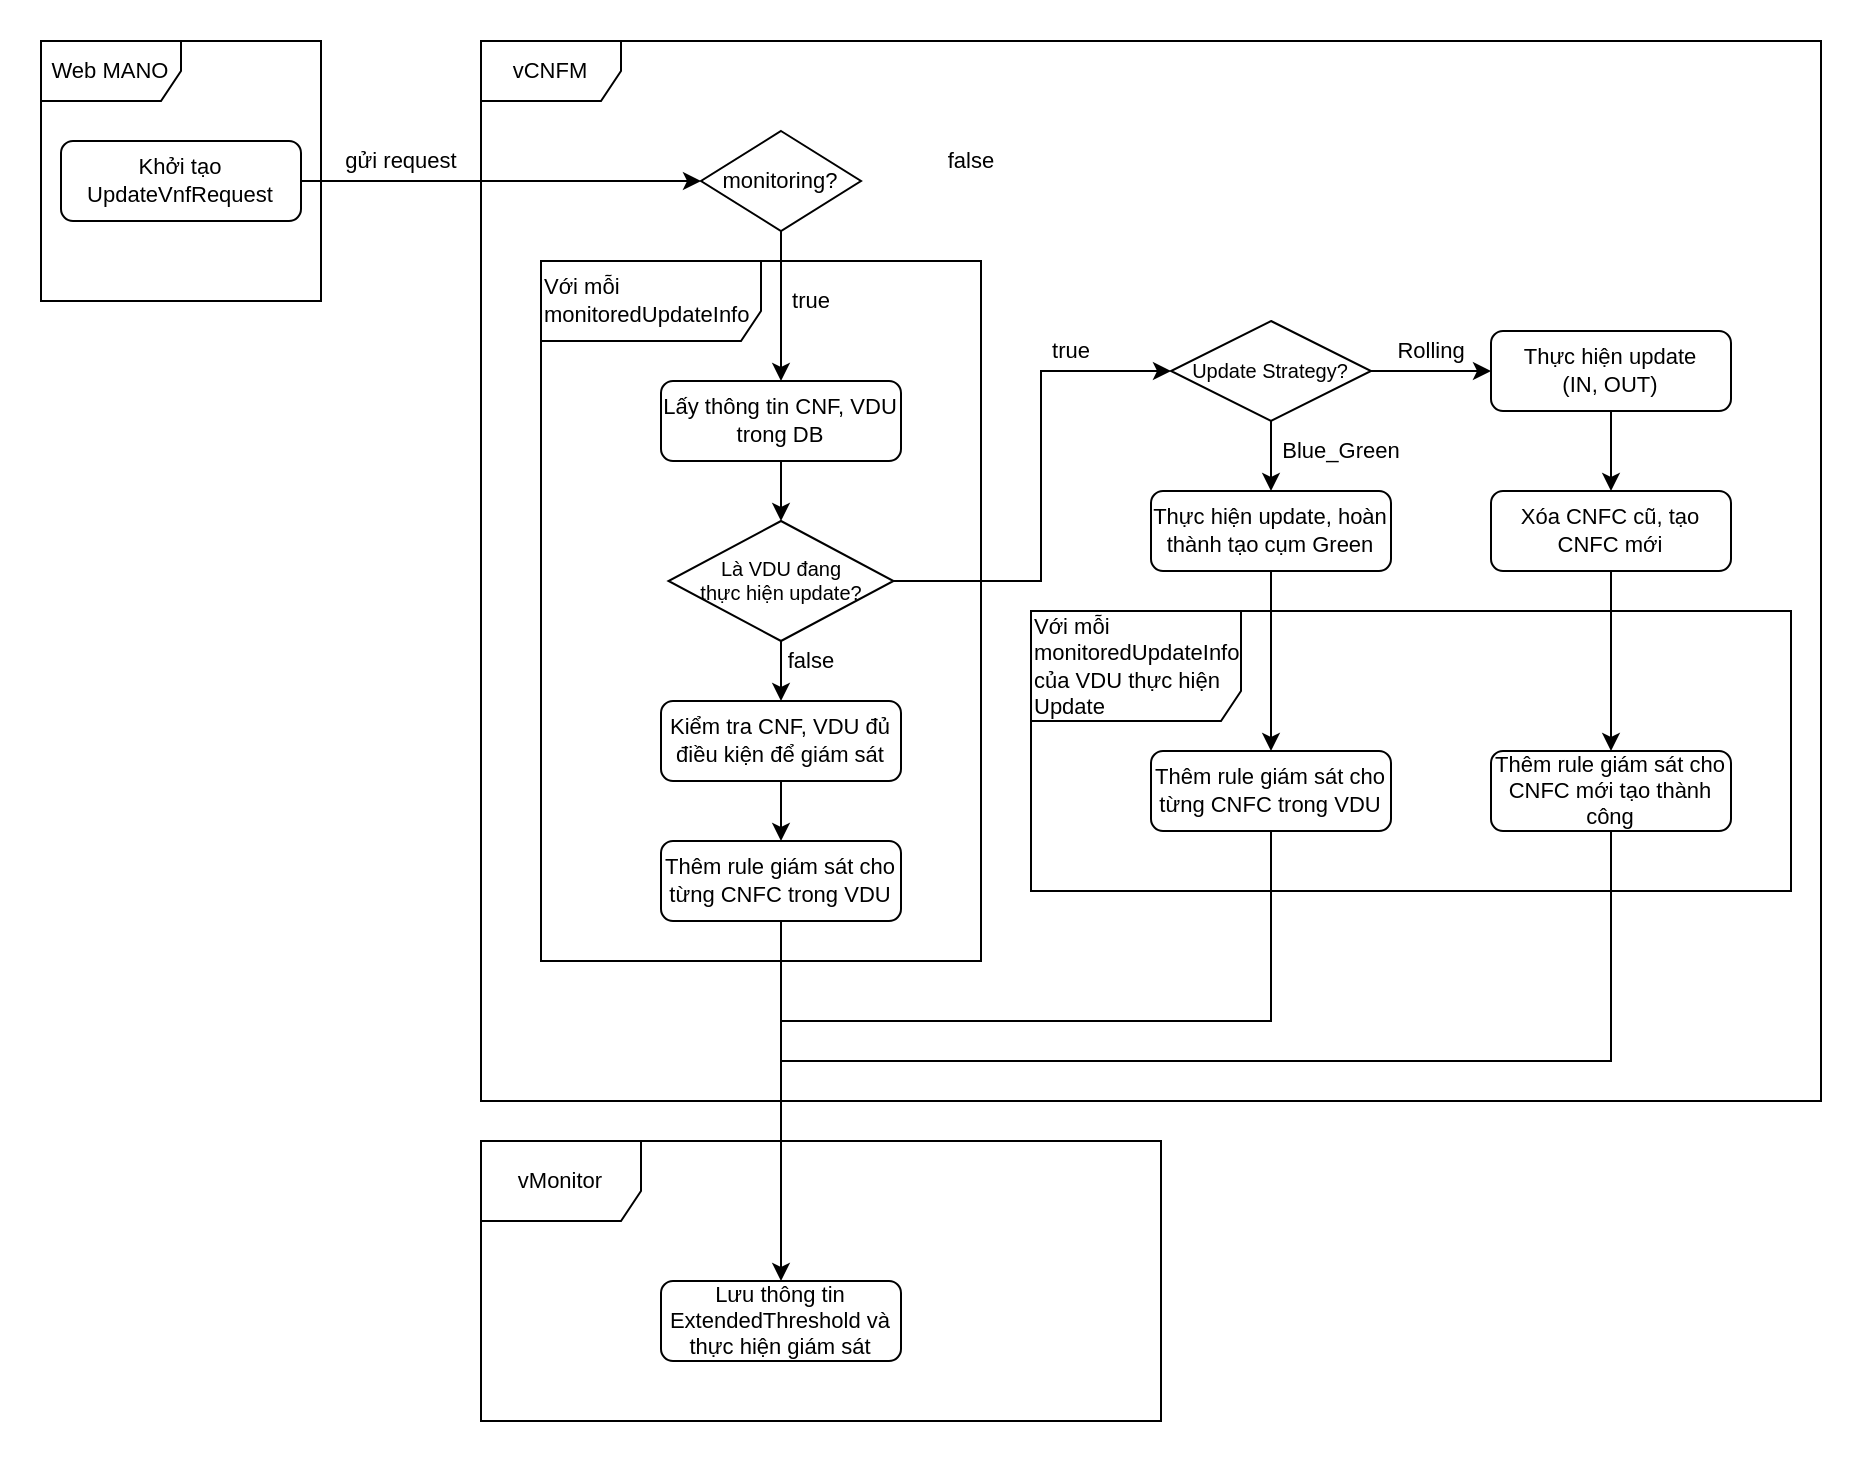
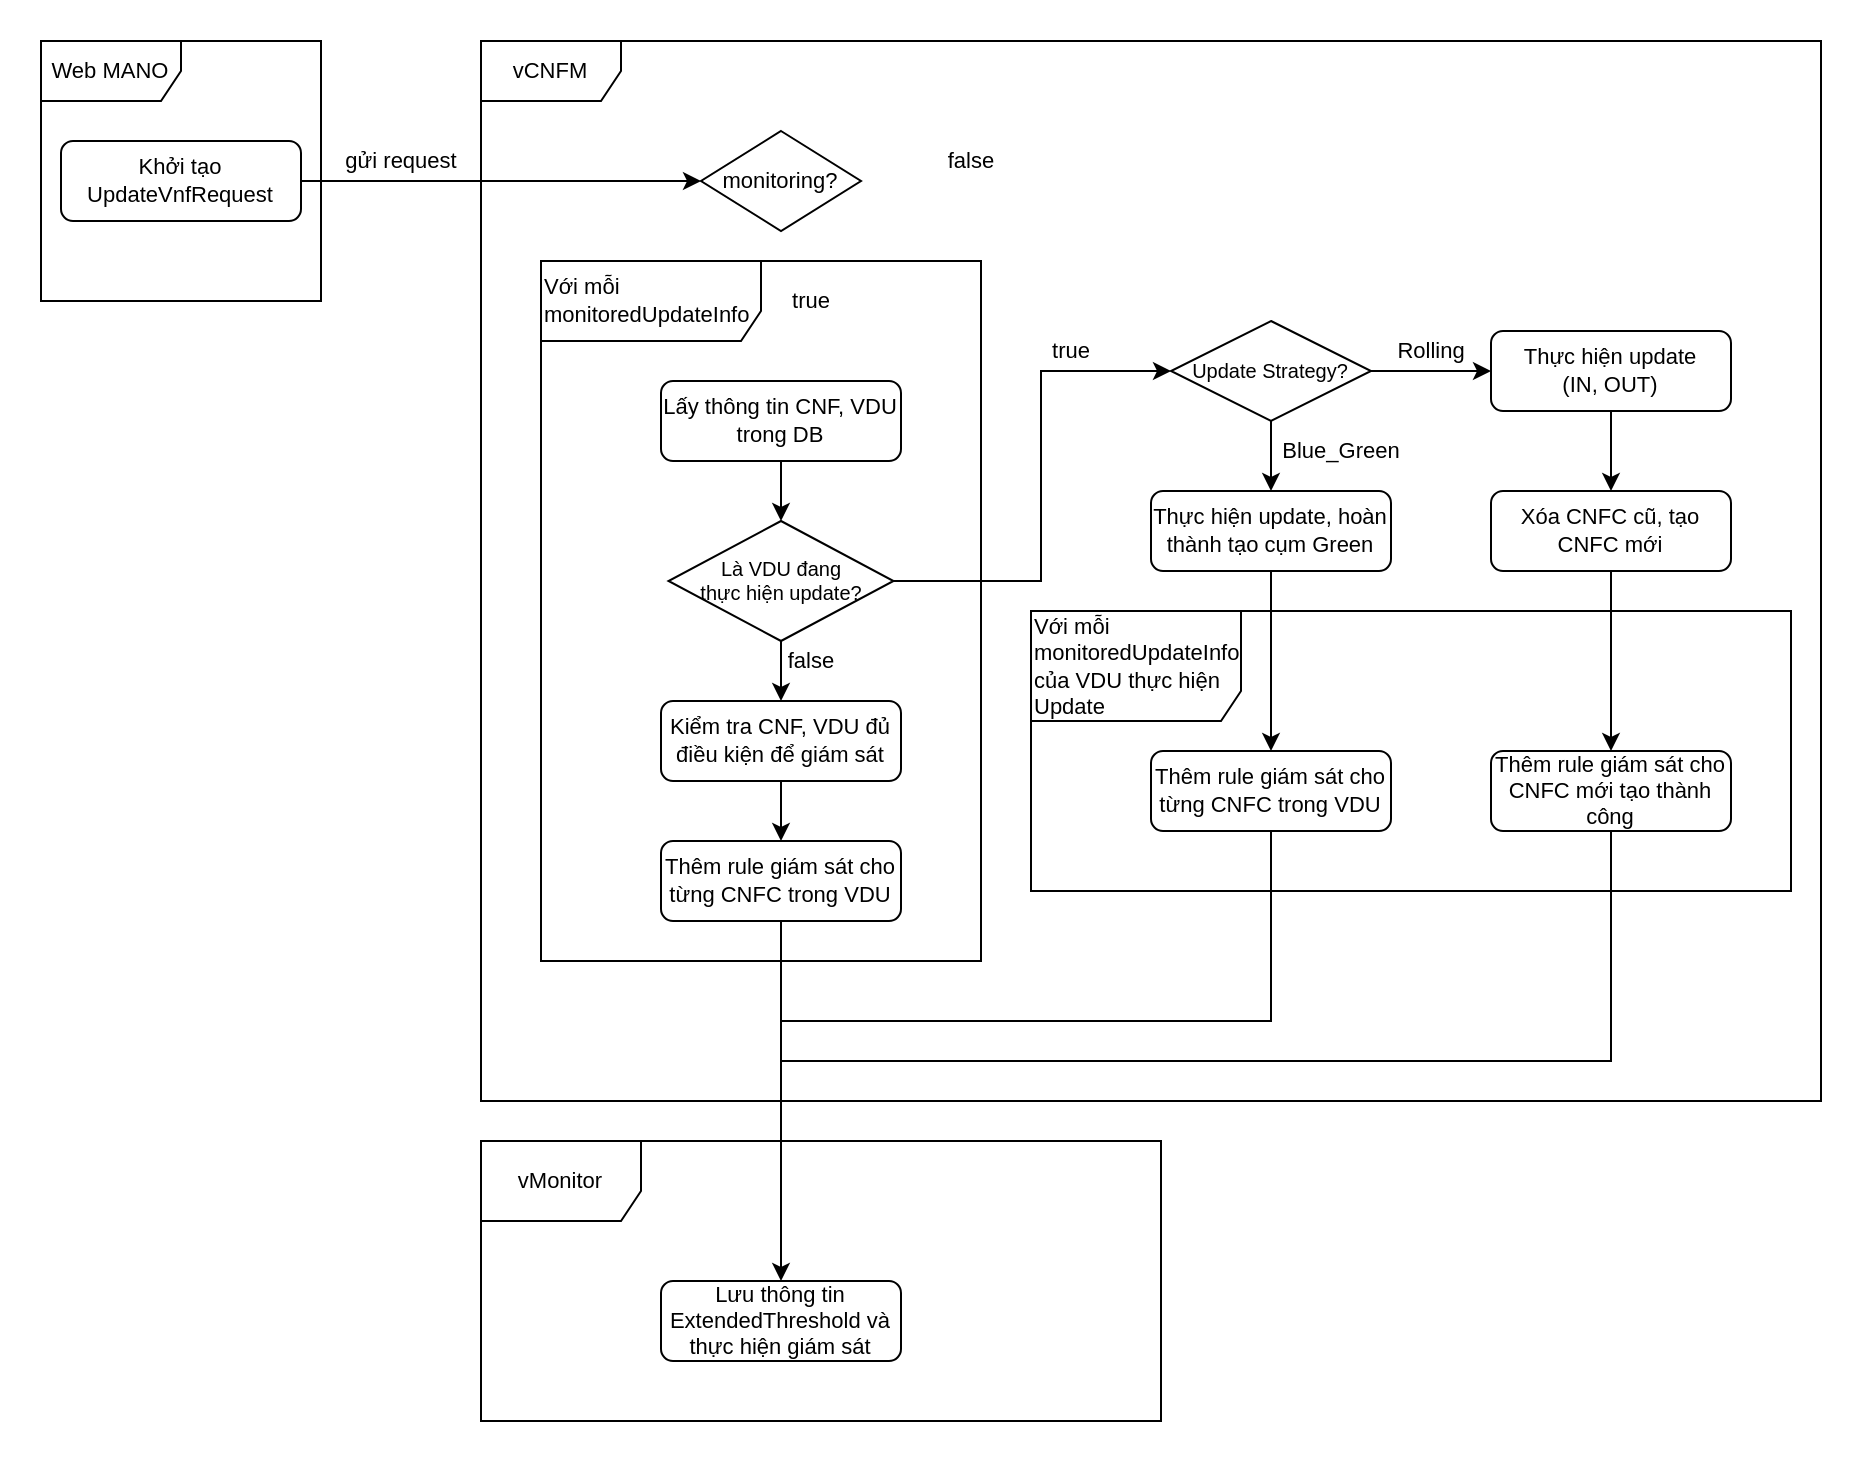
(781, 299) -> none
